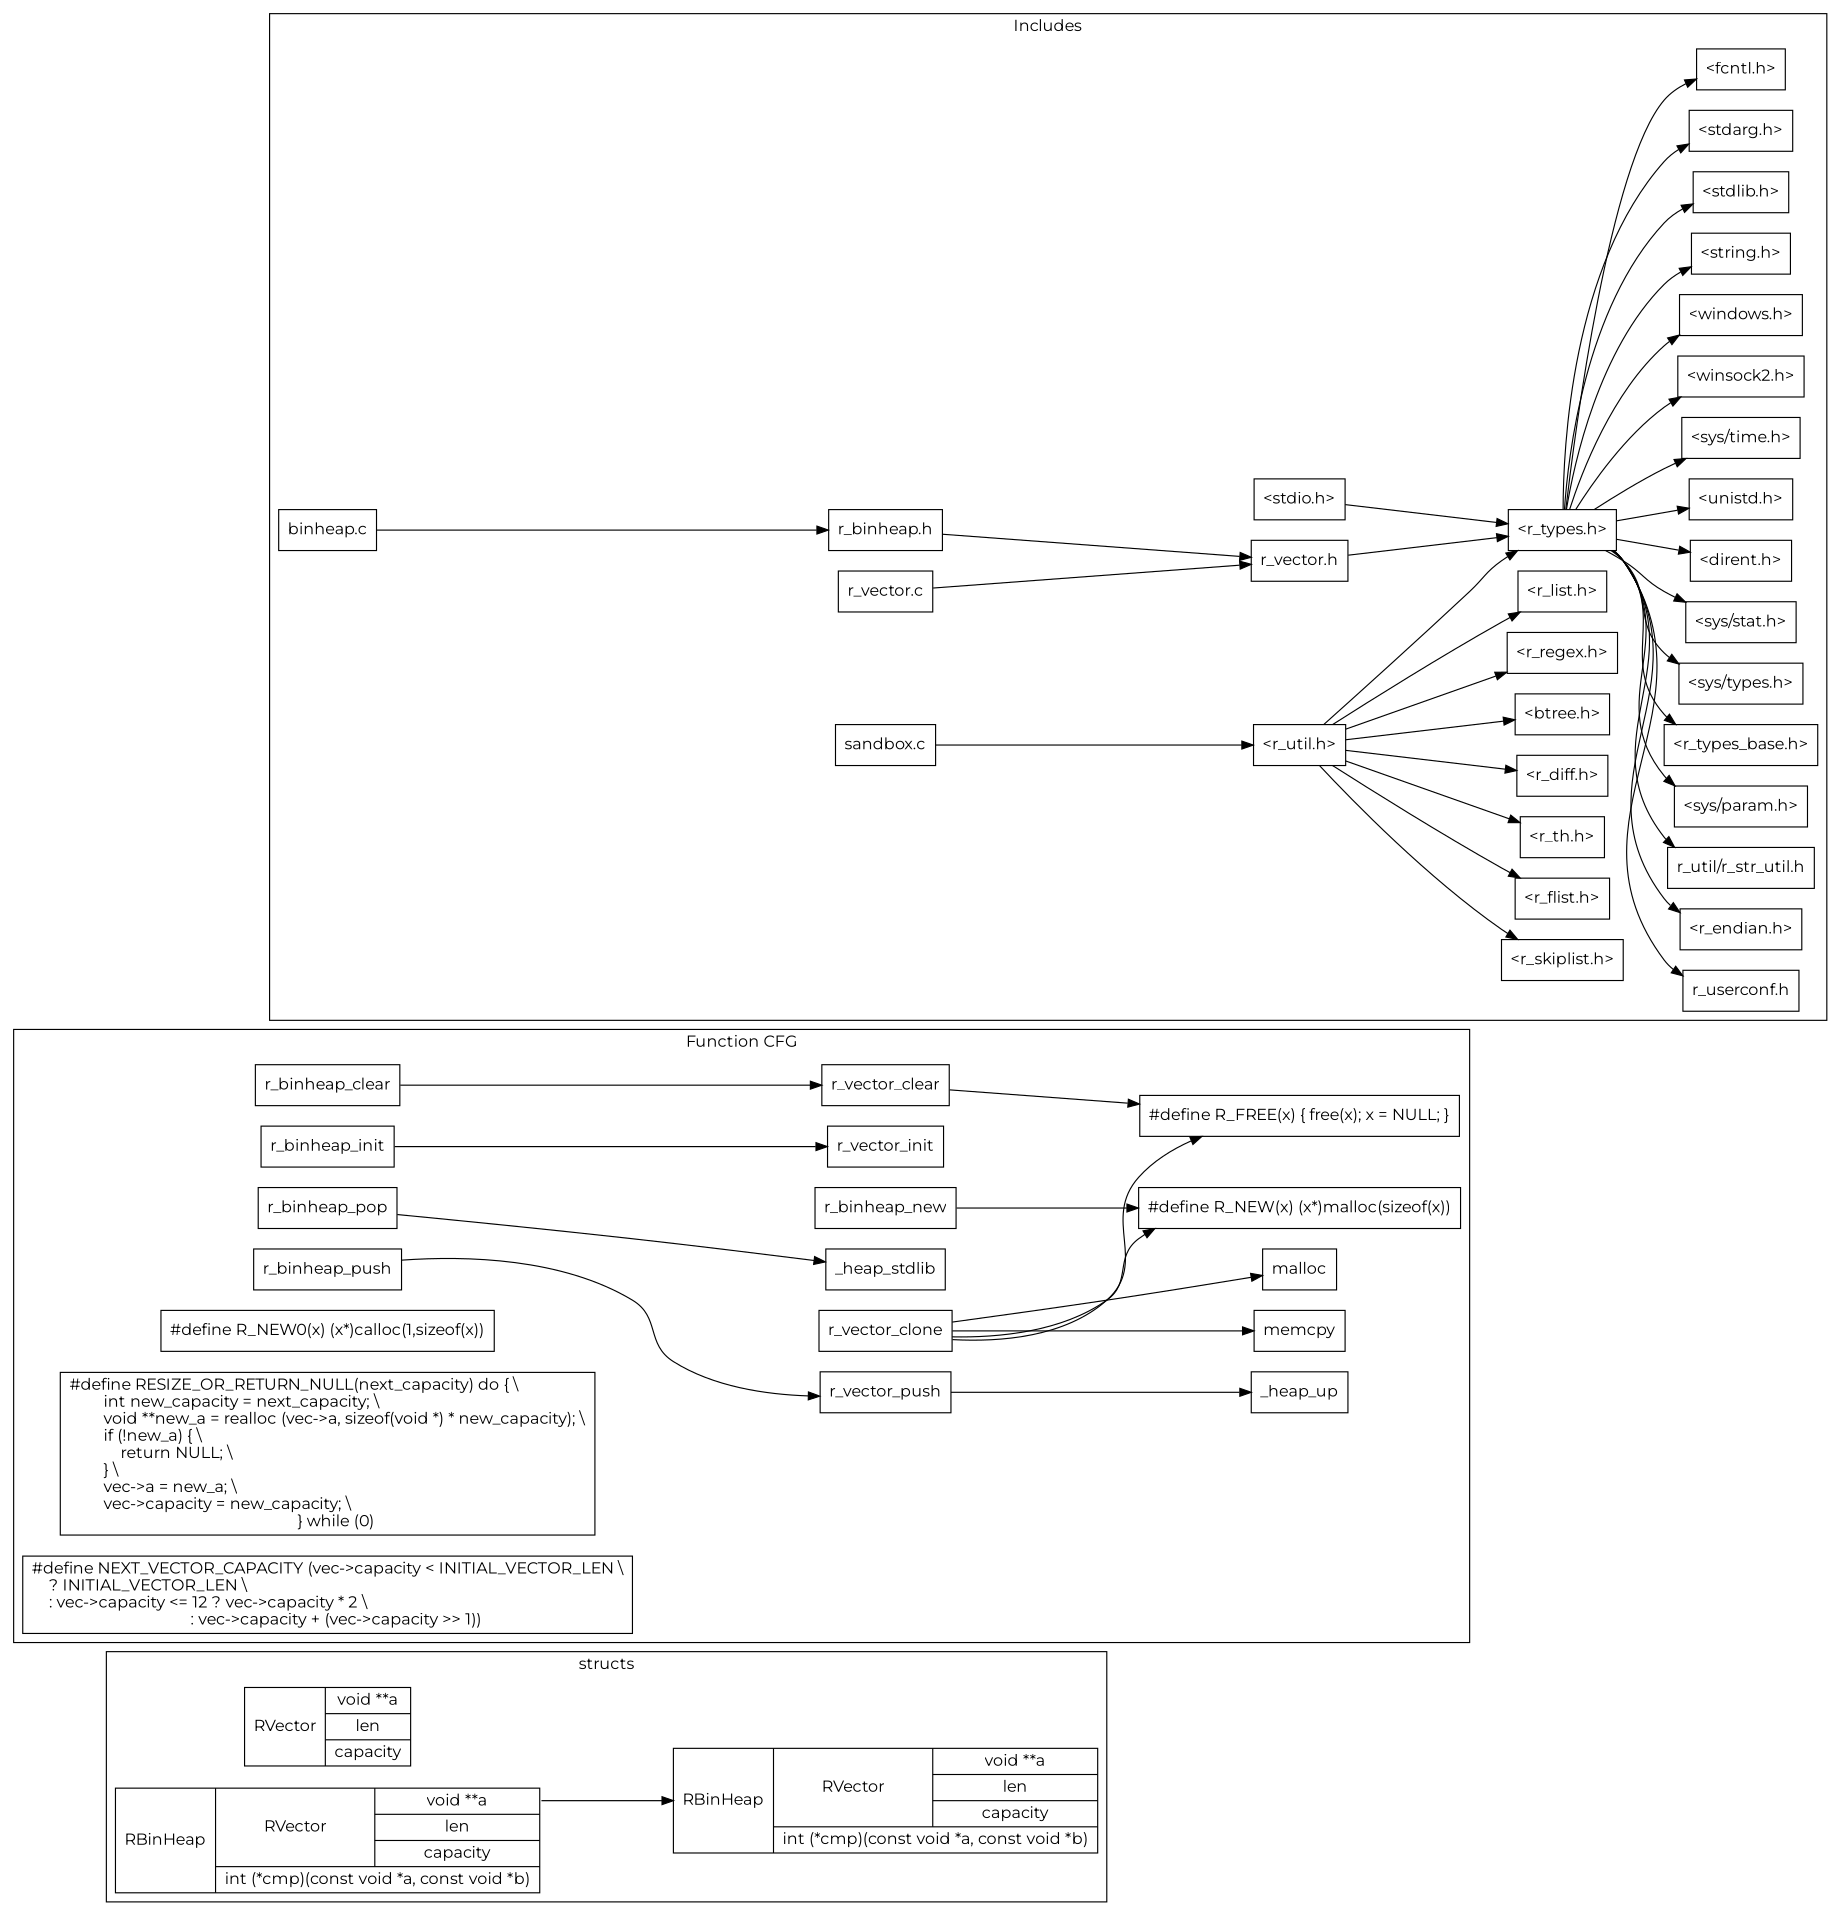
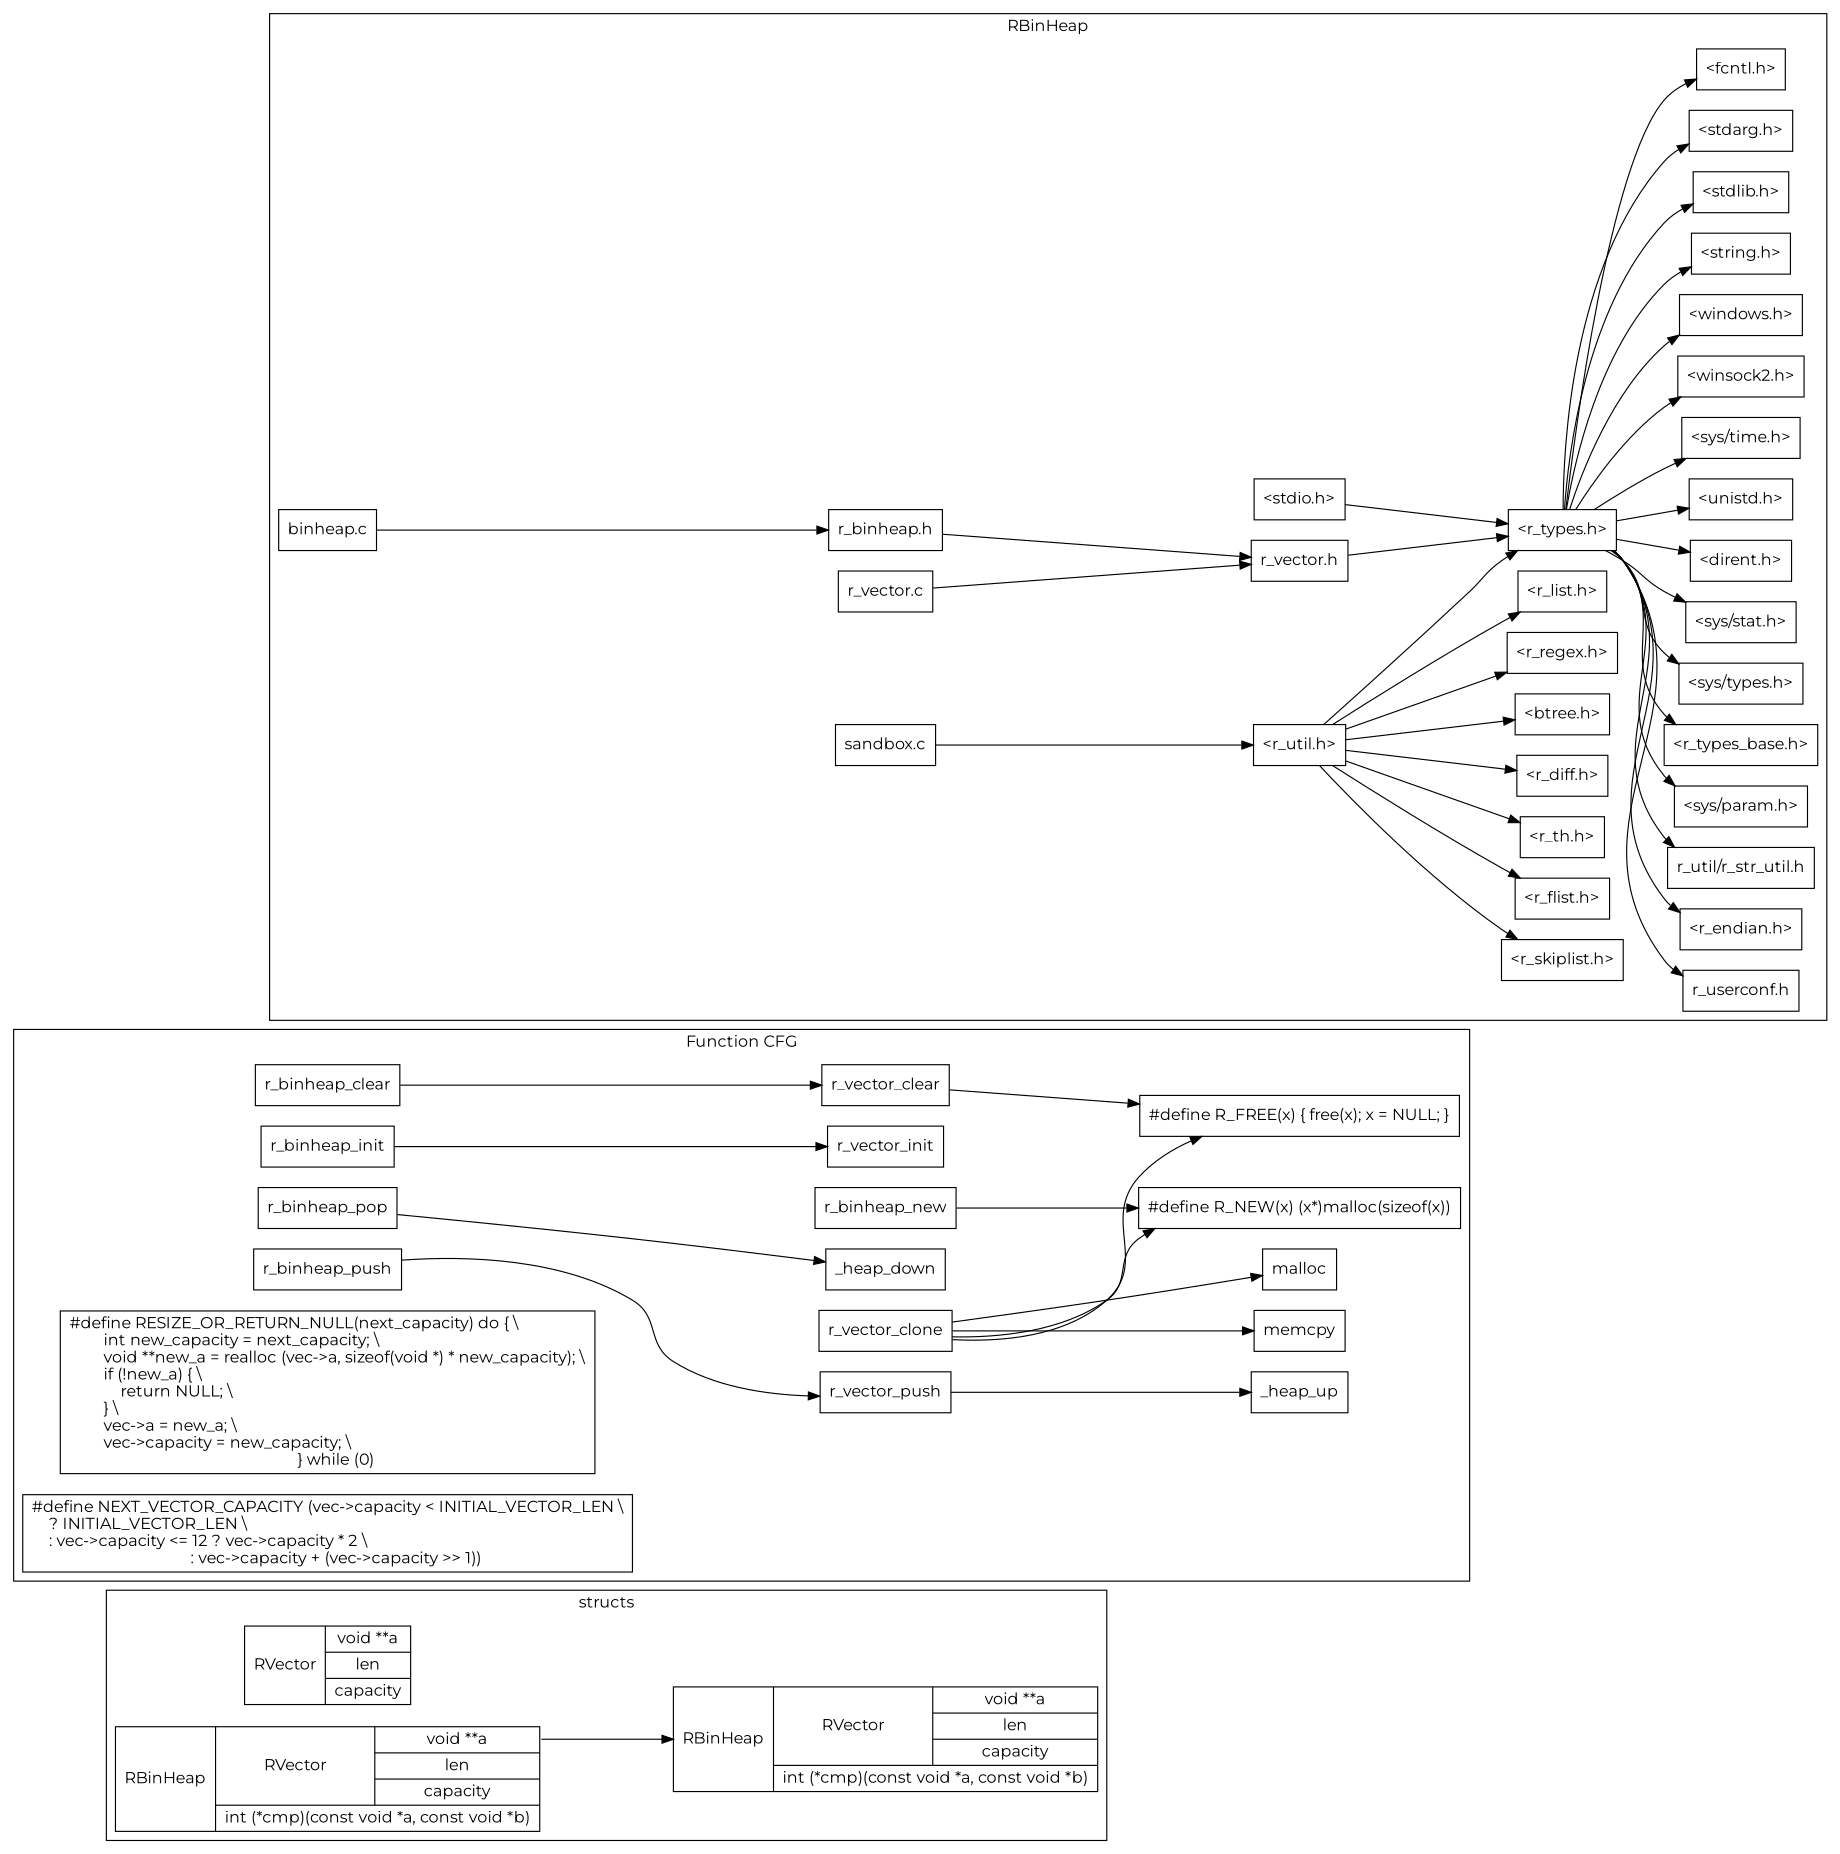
(1048, 27) -> (1048, 27)
(886, 1269) -> (886, 1269)
(328, 1331) -> none
